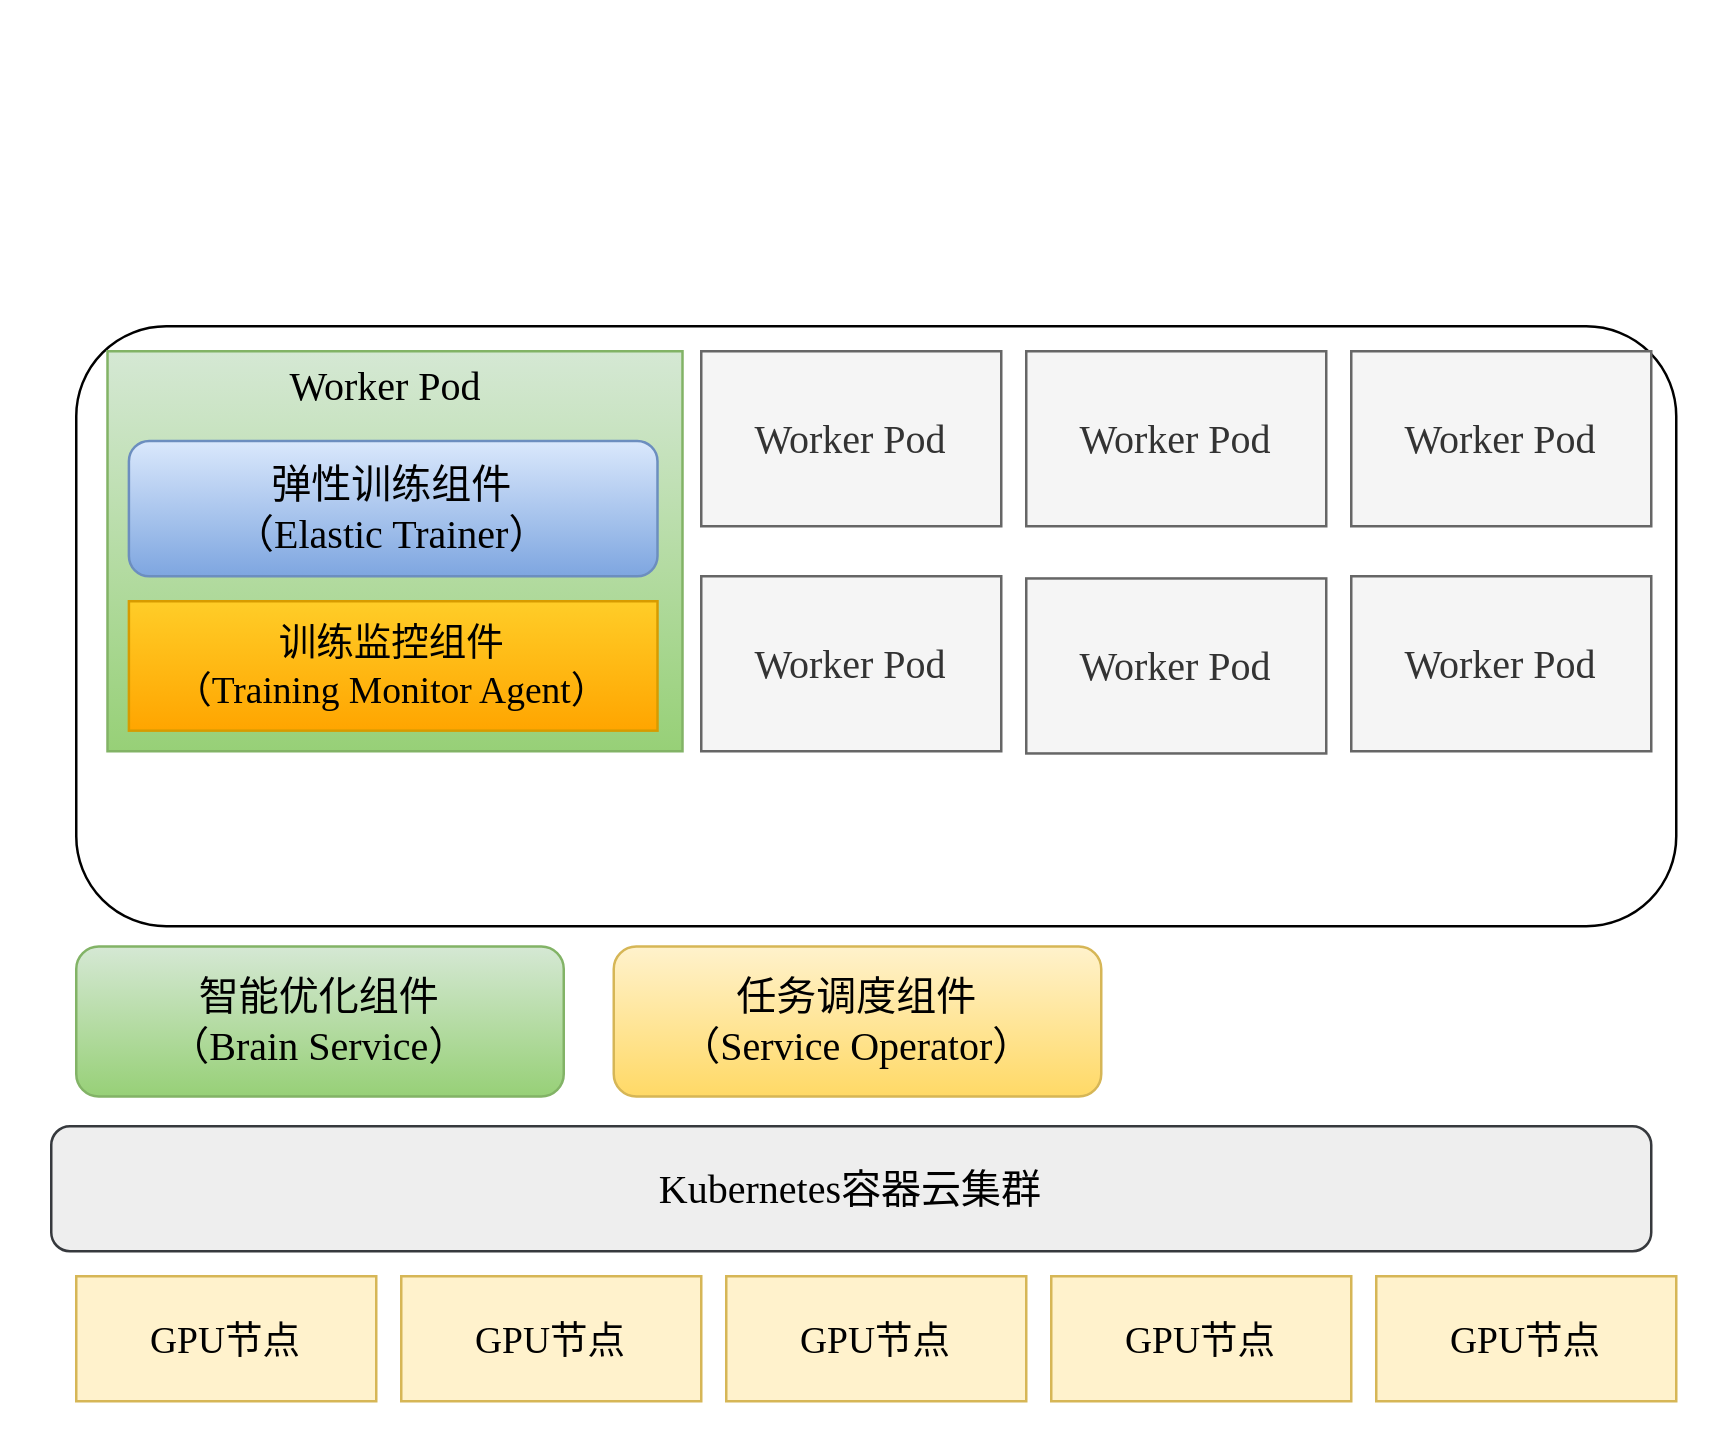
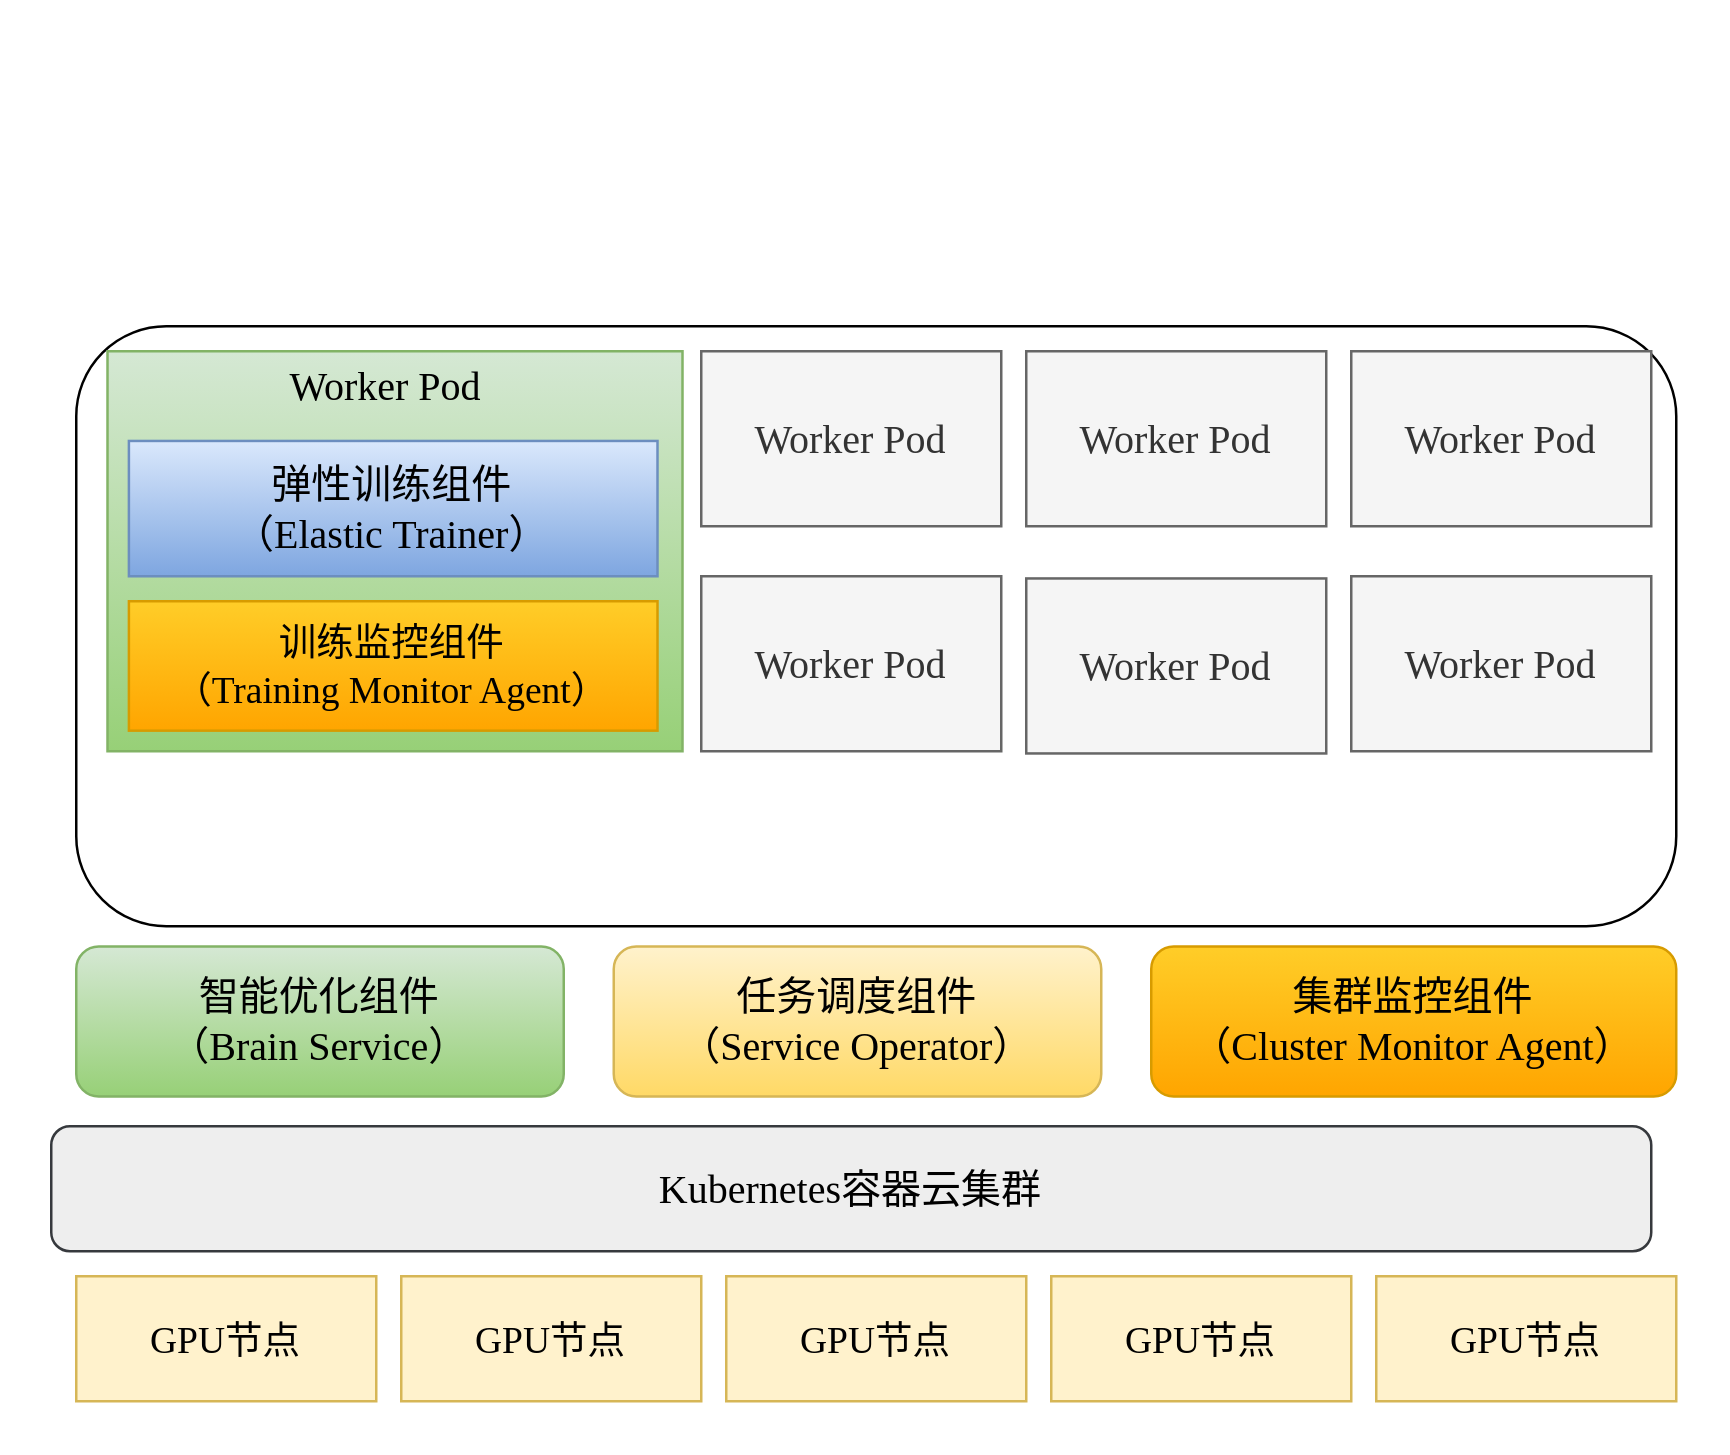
(393, 509) -> (393, 509)
none -> (1414, 1022)
